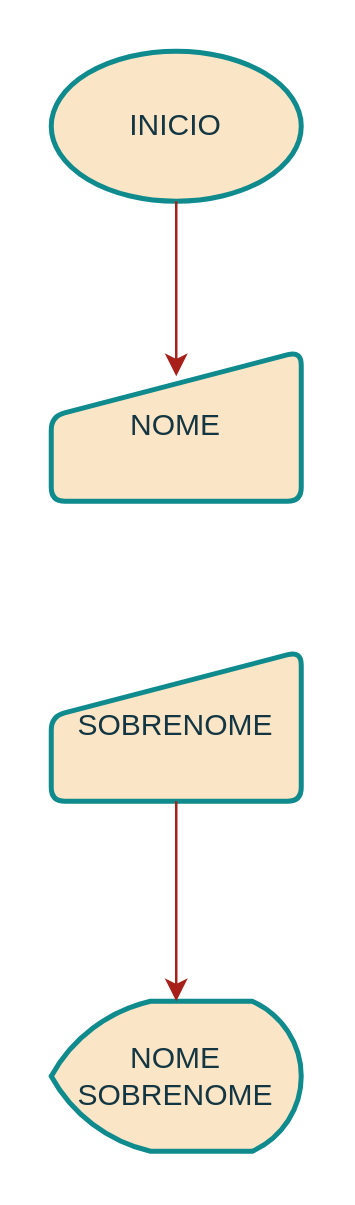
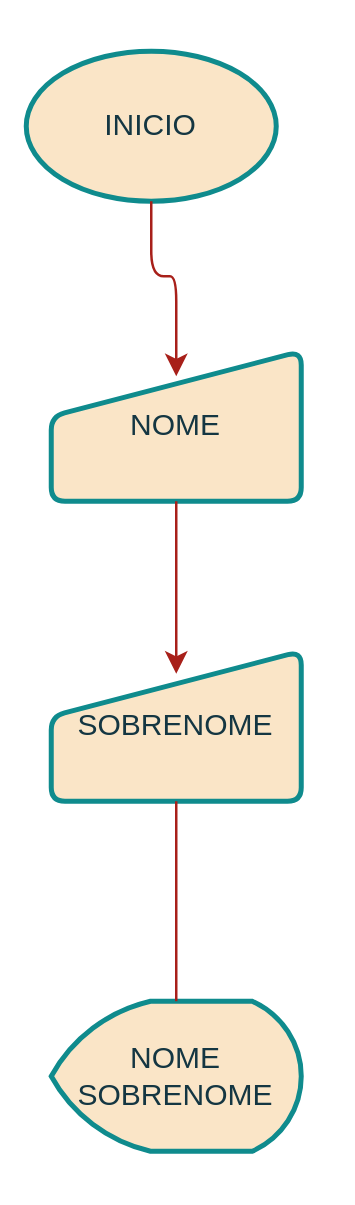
(176, 126) -> (151, 126)
none -> (176, 580)
(176, 983) -> (176, 991)
